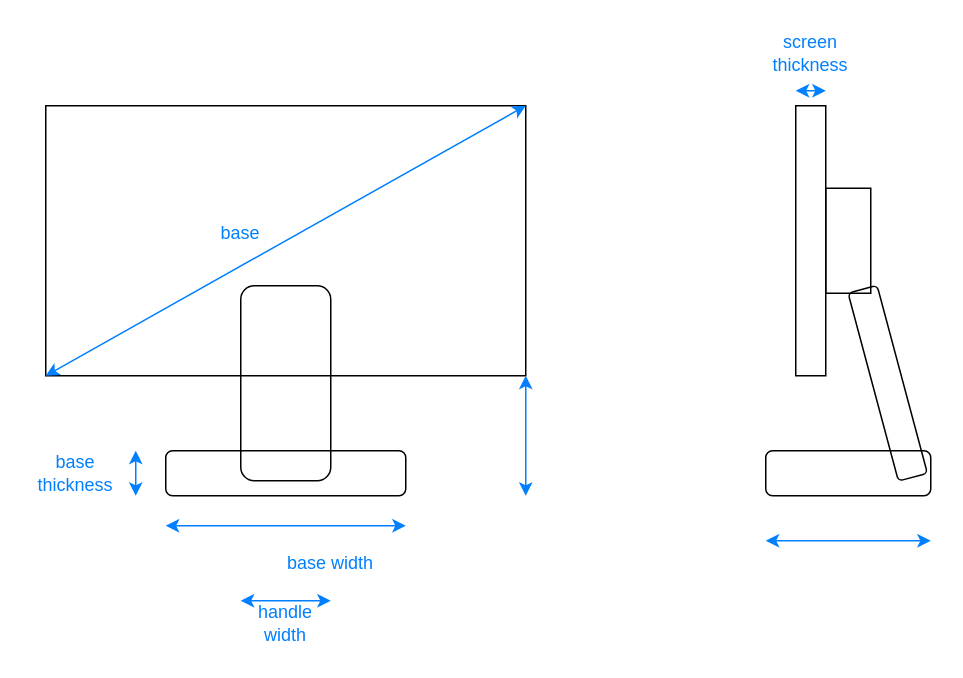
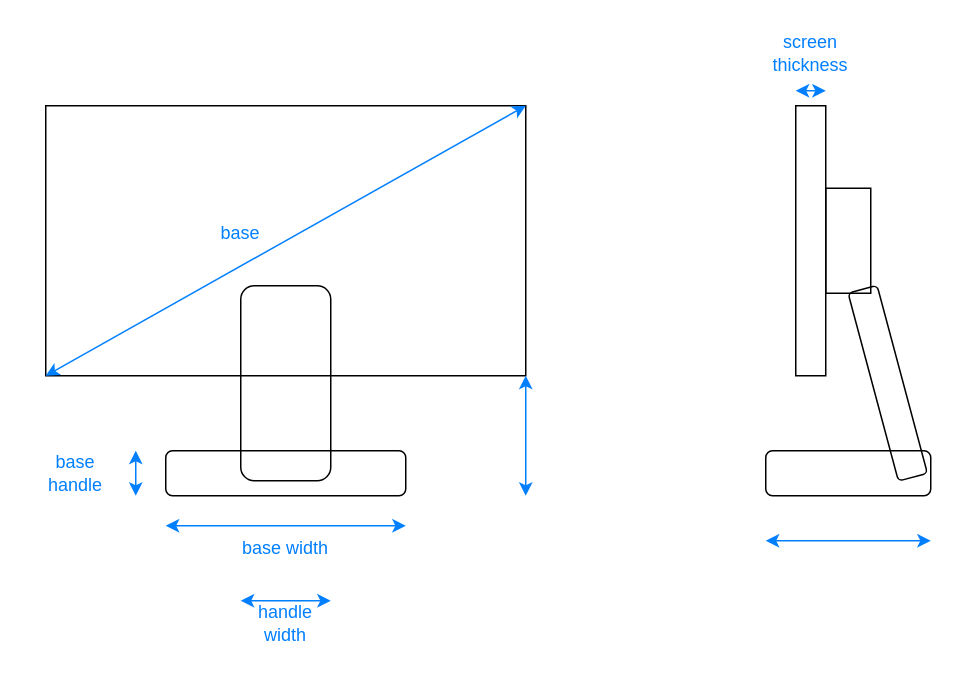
(76, 473) -> (76, 473)
(331, 563) -> (286, 548)
